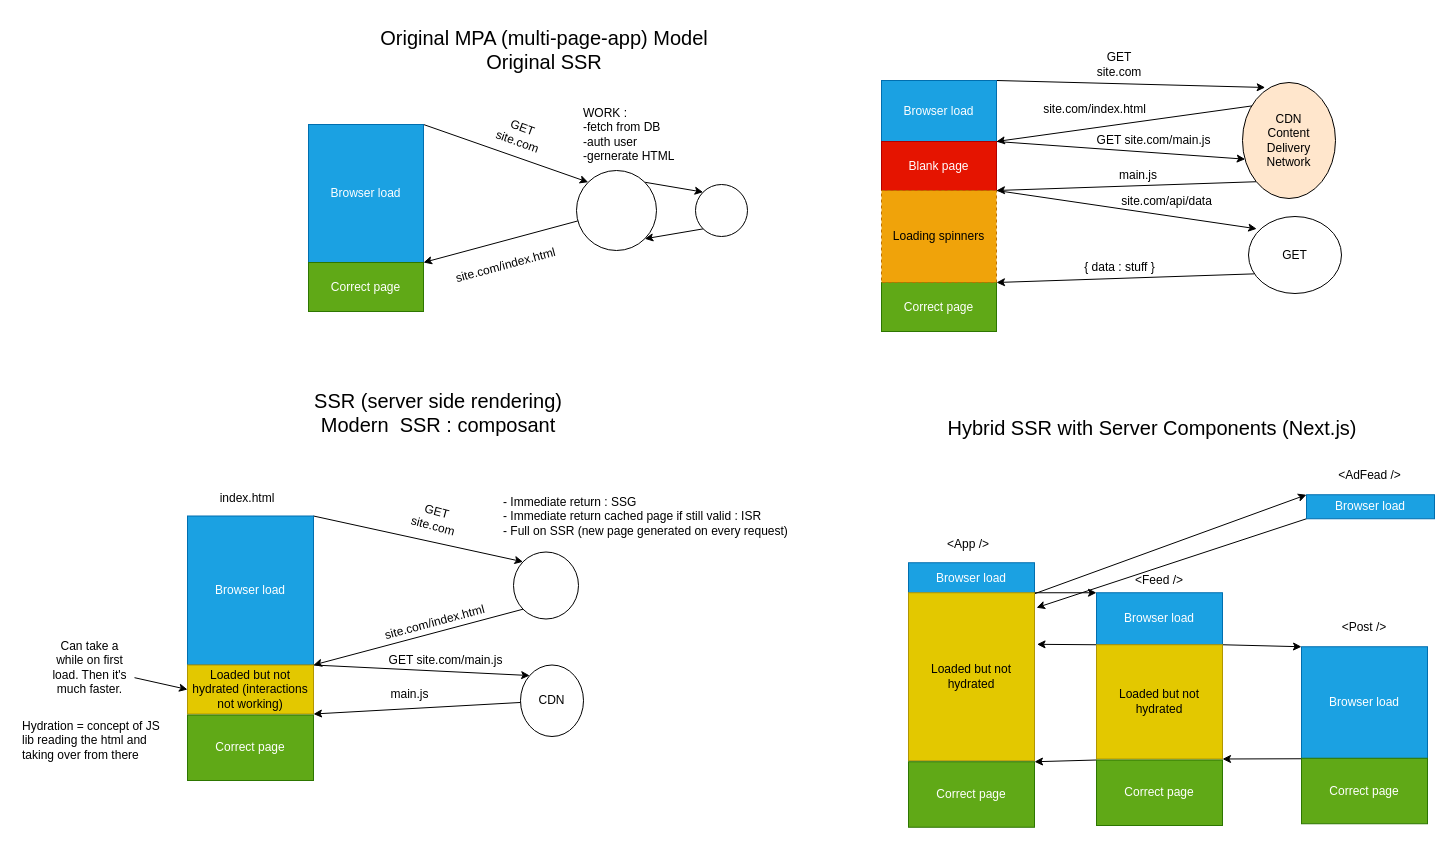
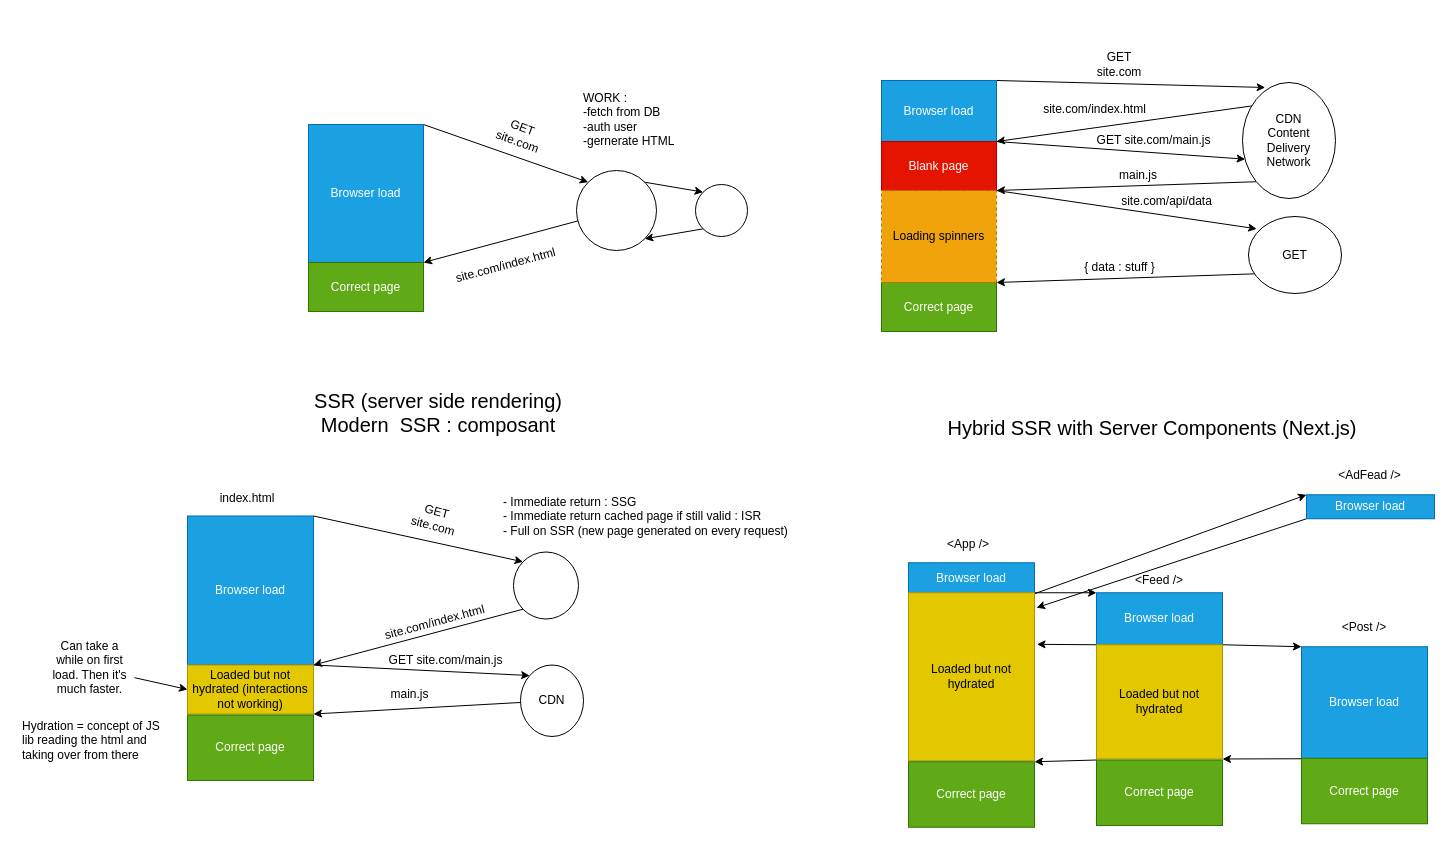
(545, 49) -> none
(637, 135) -> (637, 120)
(1289, 141) -> (1289, 141)
